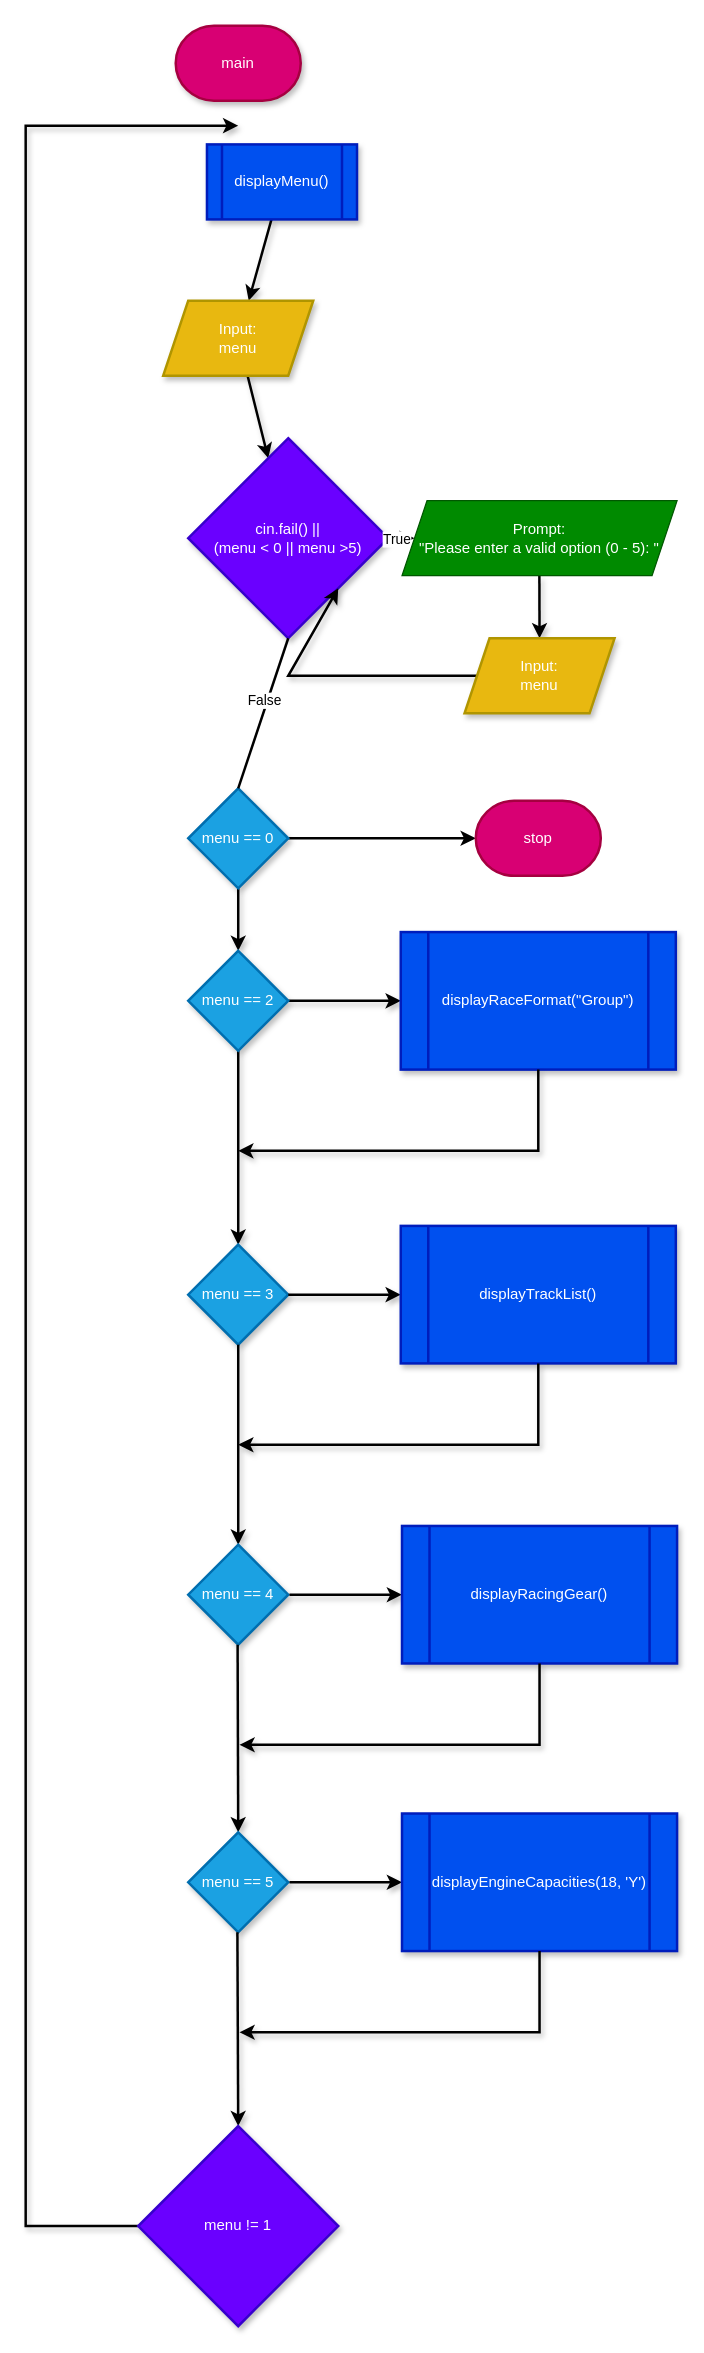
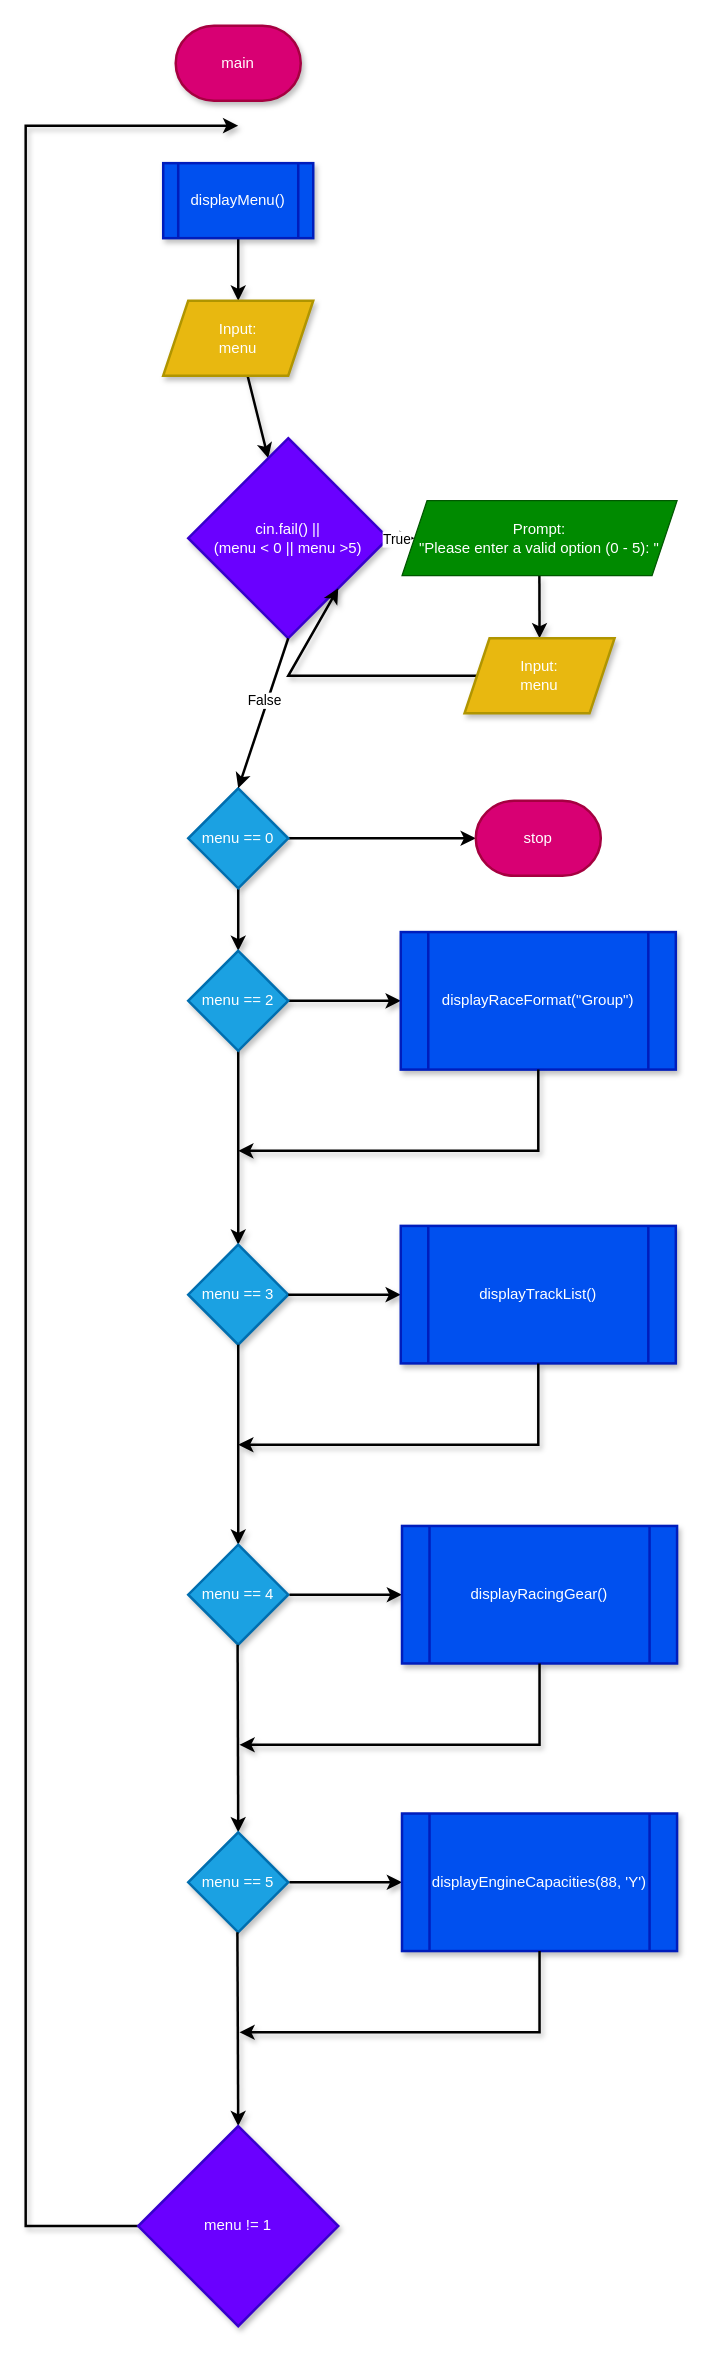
(282, 182) -> (238, 201)
(240, 781) -> (242, 776)
(539, 1882) -> (539, 1882)
